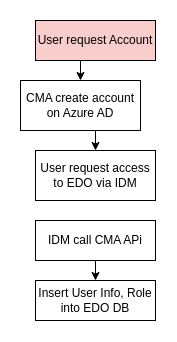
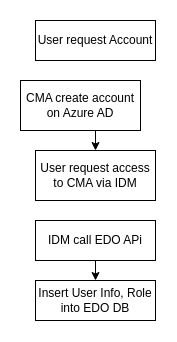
(96, 41) -> (96, 41)
(81, 66) -> none
(96, 176) -> (96, 176)
(96, 241) -> (96, 241)
